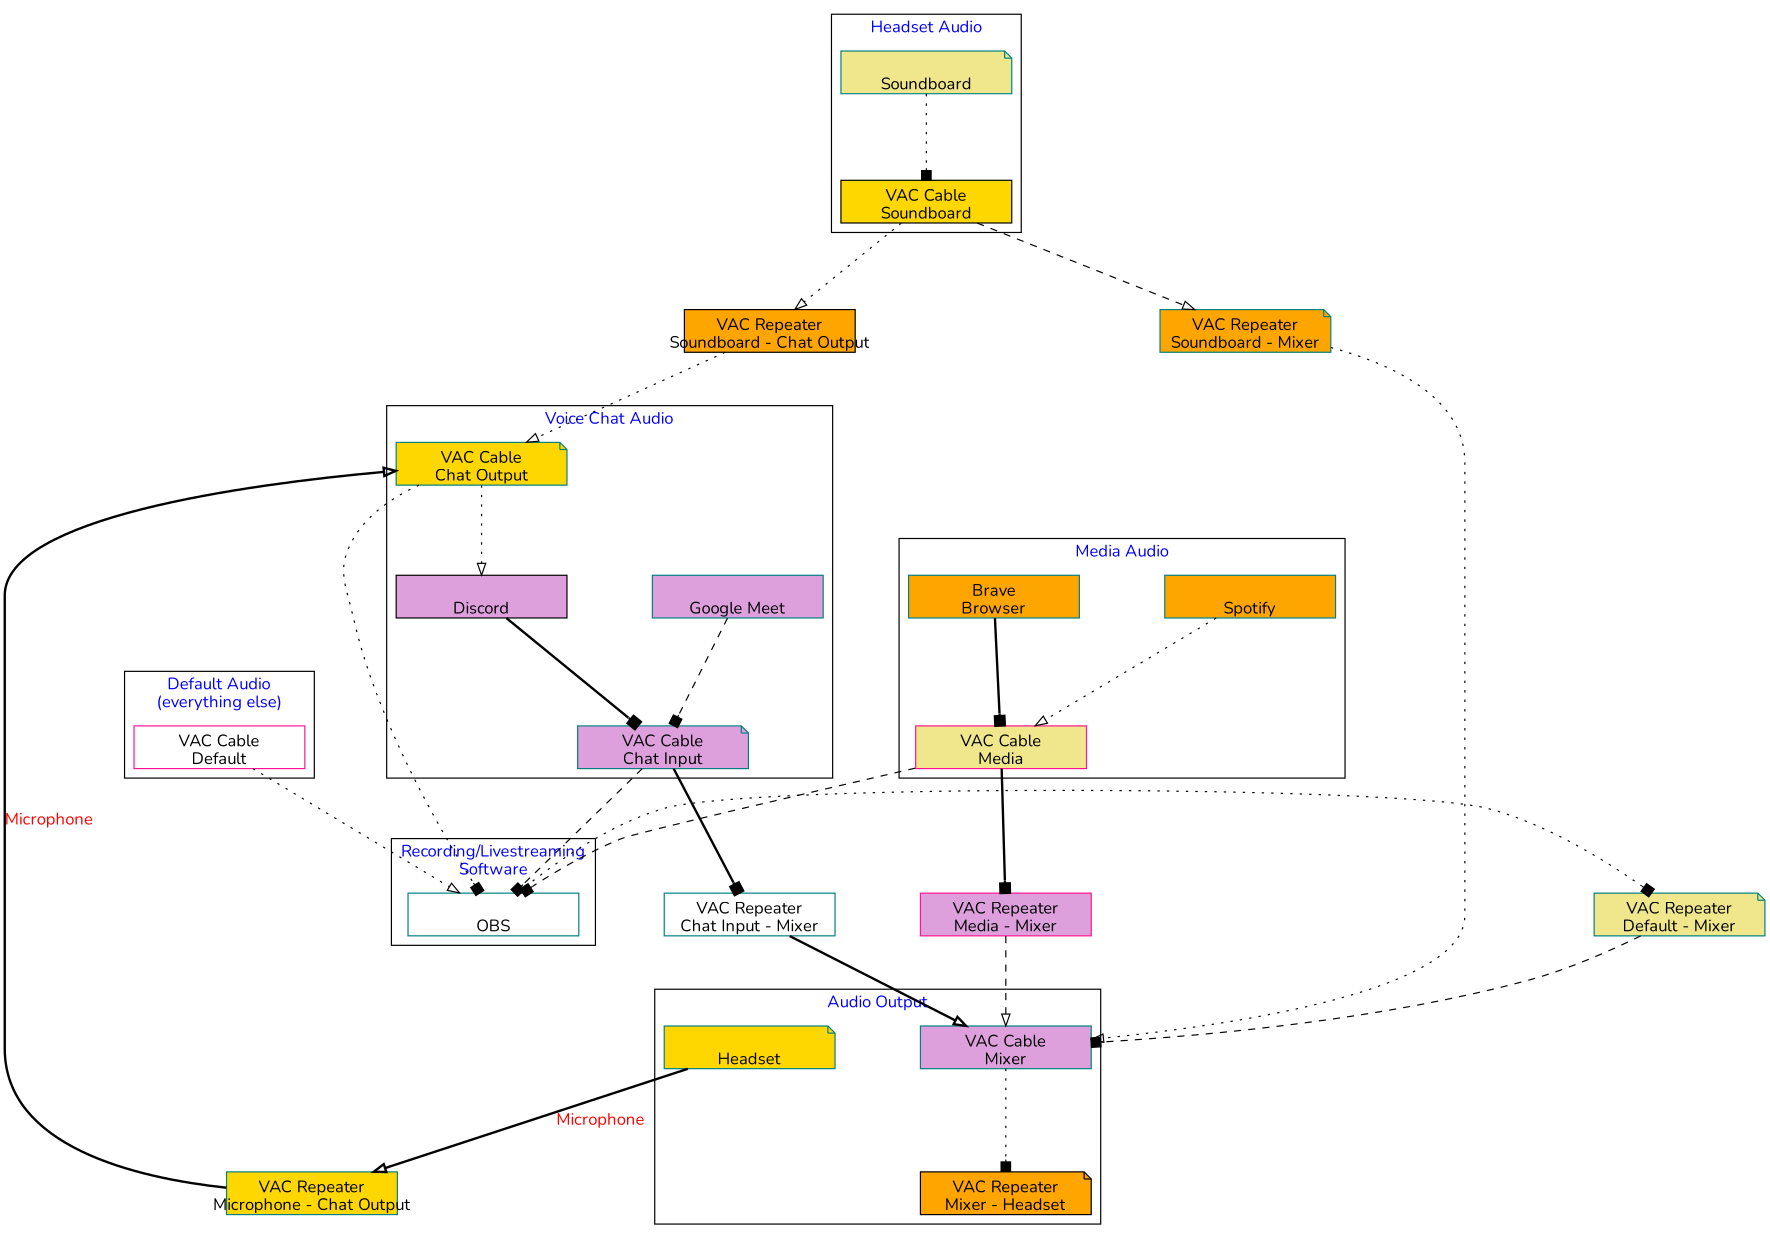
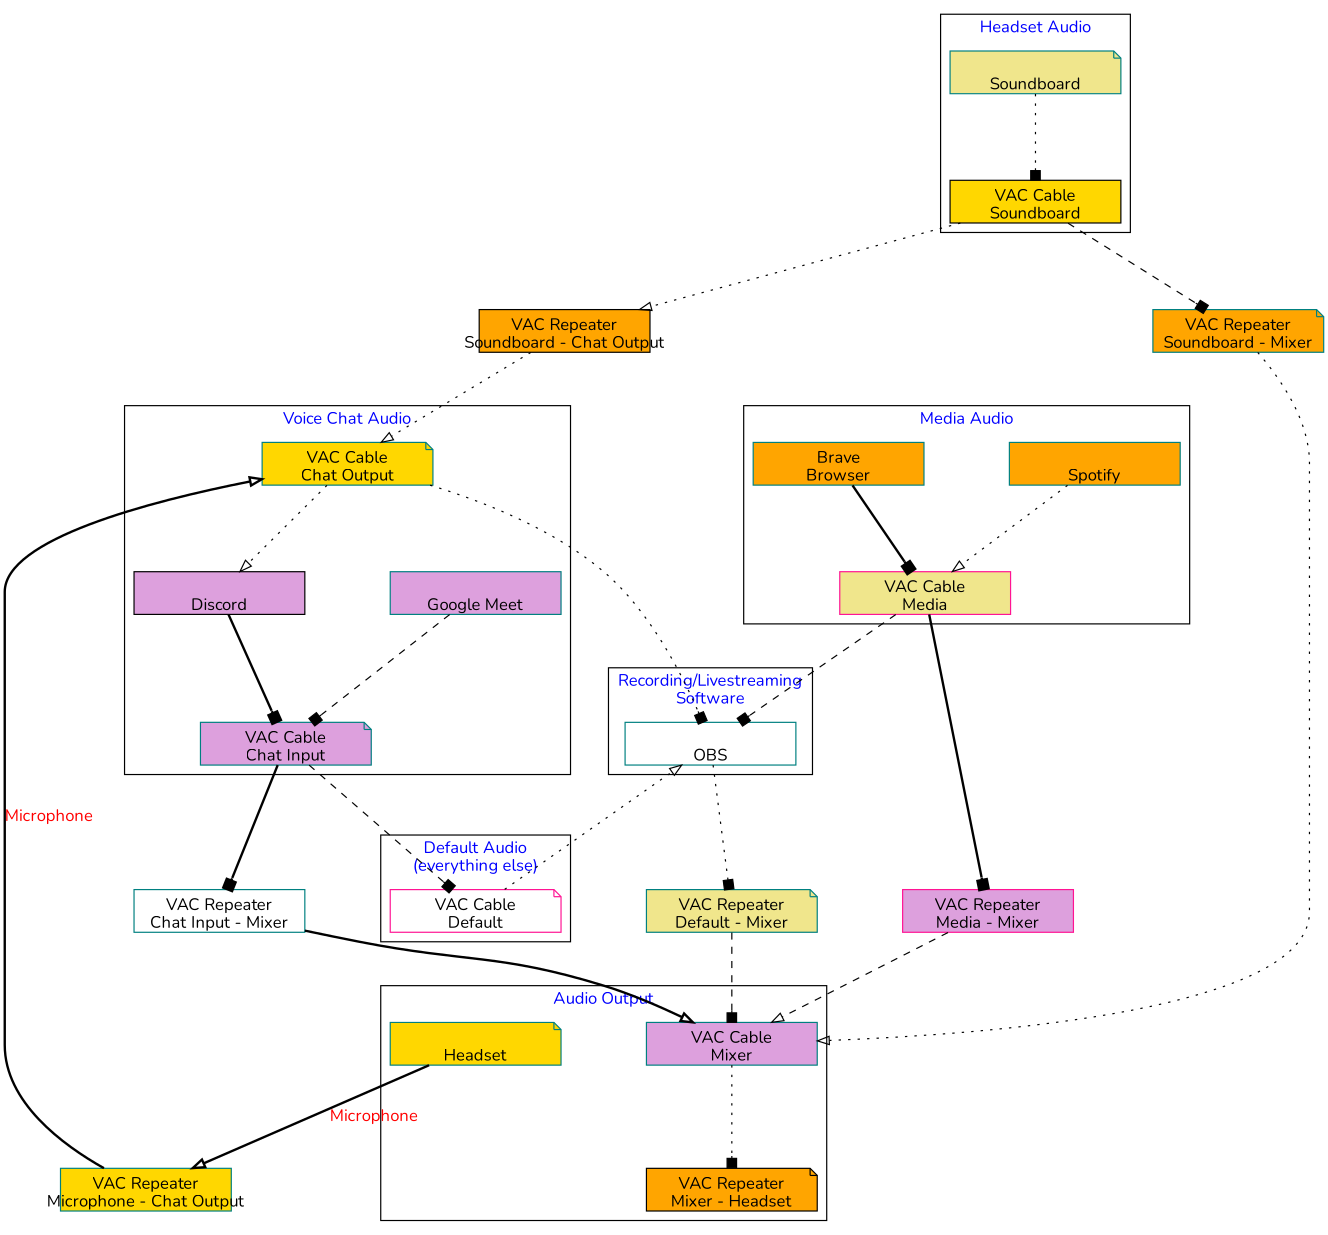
(1080, 264) -> (1132, 263)
(219, 747) -> (476, 911)
(583, 827) -> (376, 823)
